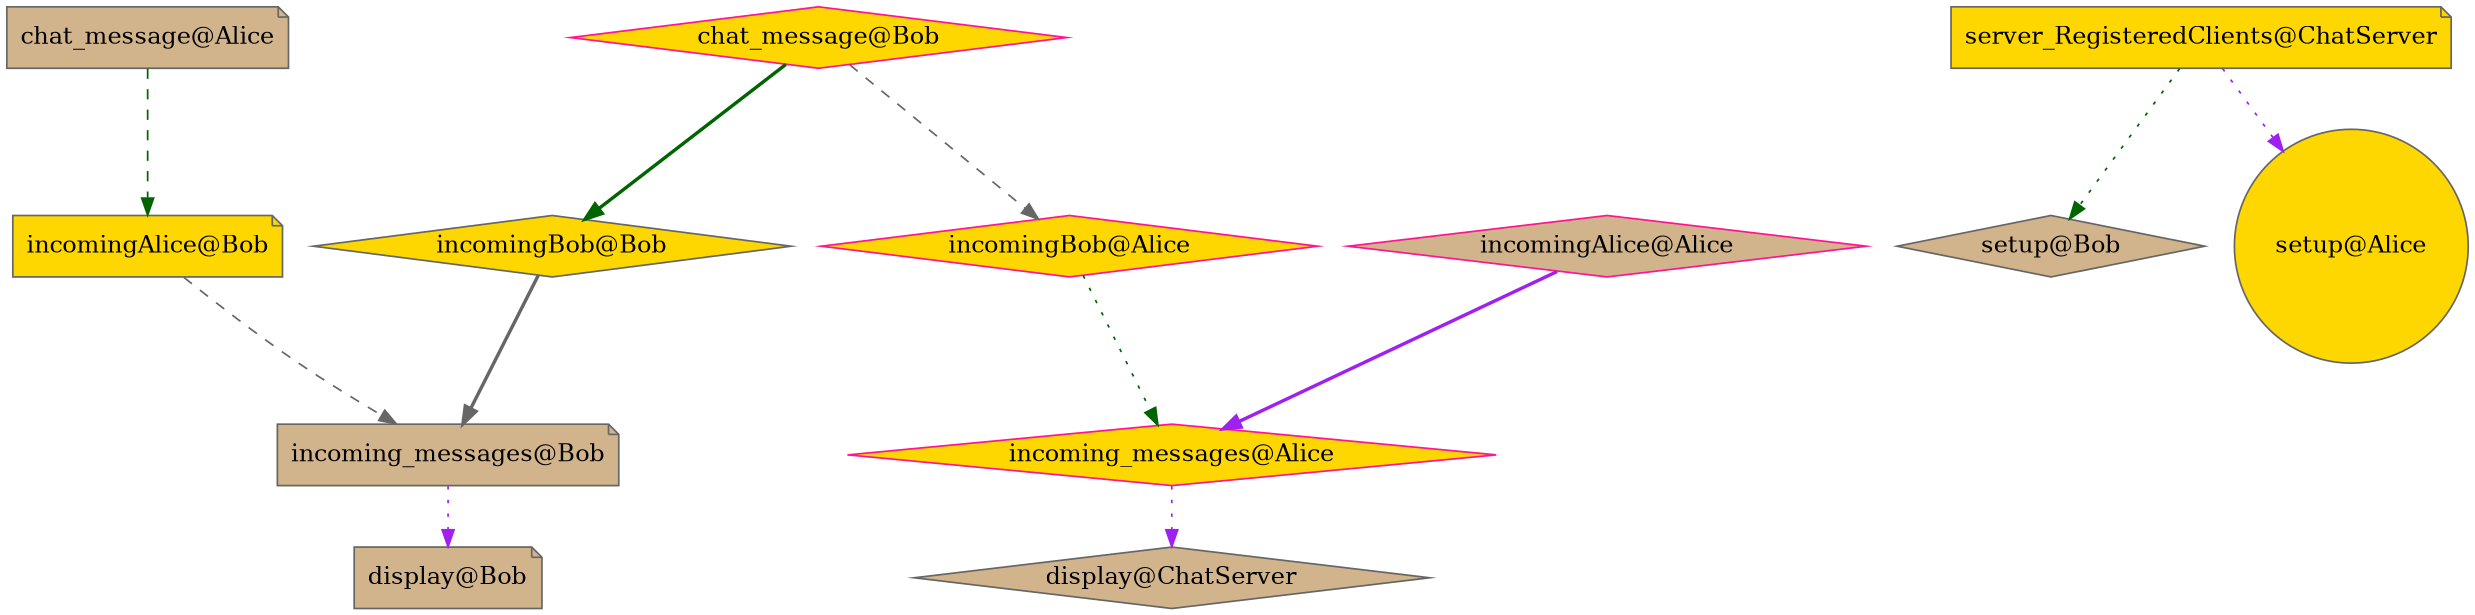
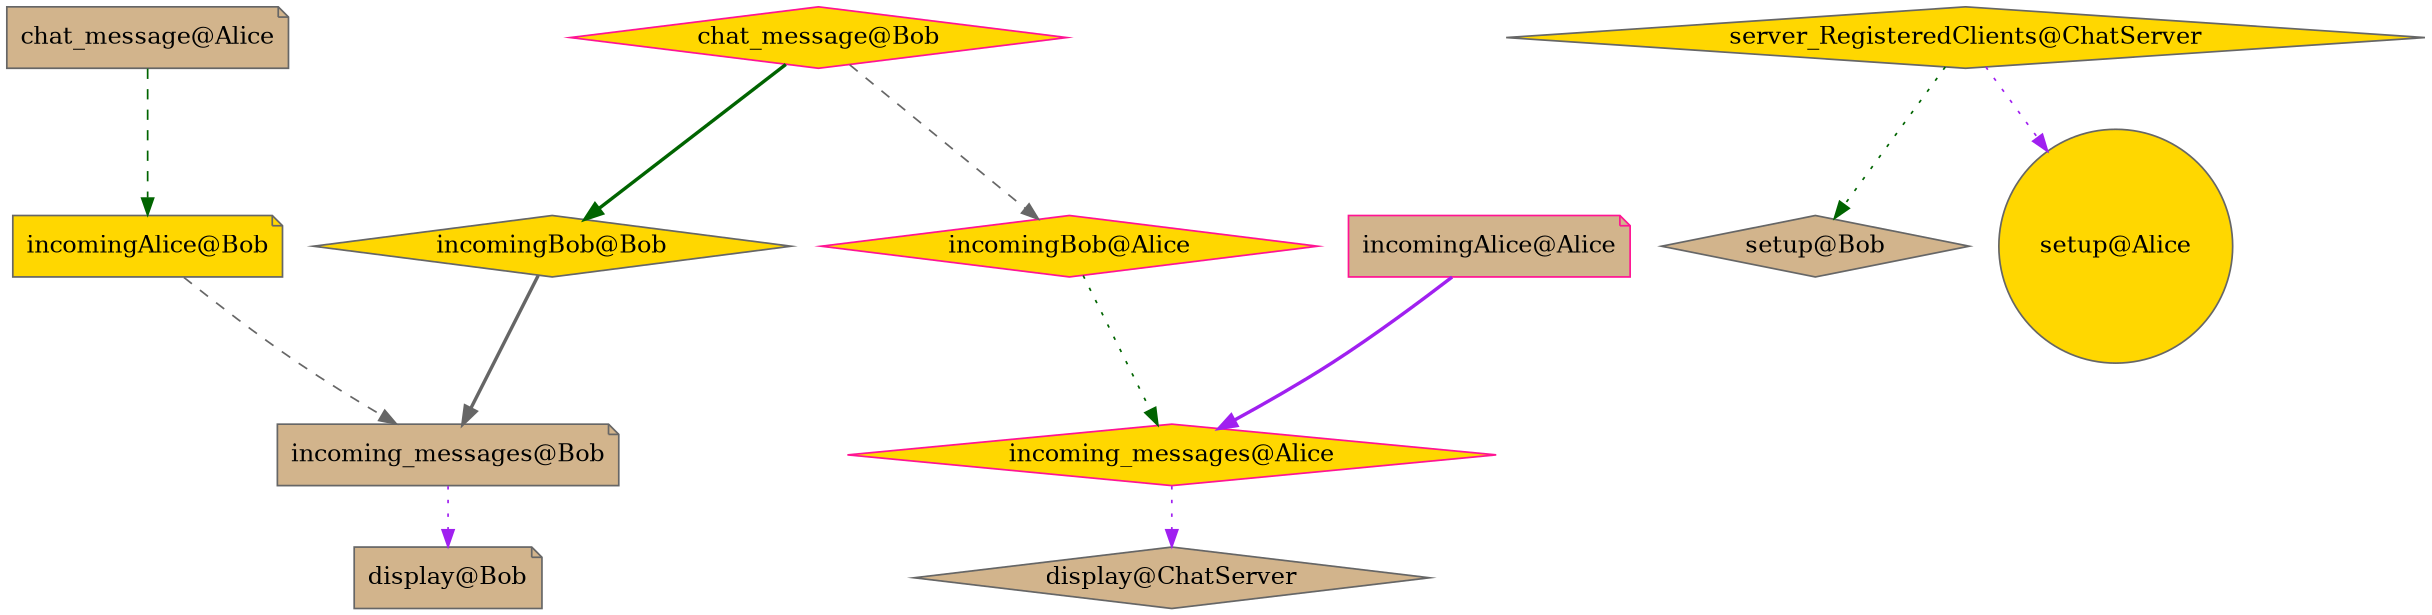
(2201, 38) -> (1966, 38)
(1607, 246) -> (1489, 246)
